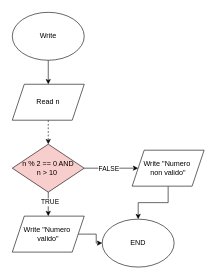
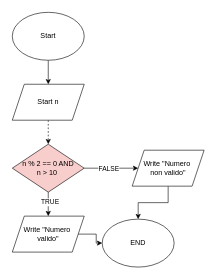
(48, 36) -> (48, 36)
(48, 102) -> (48, 102)
